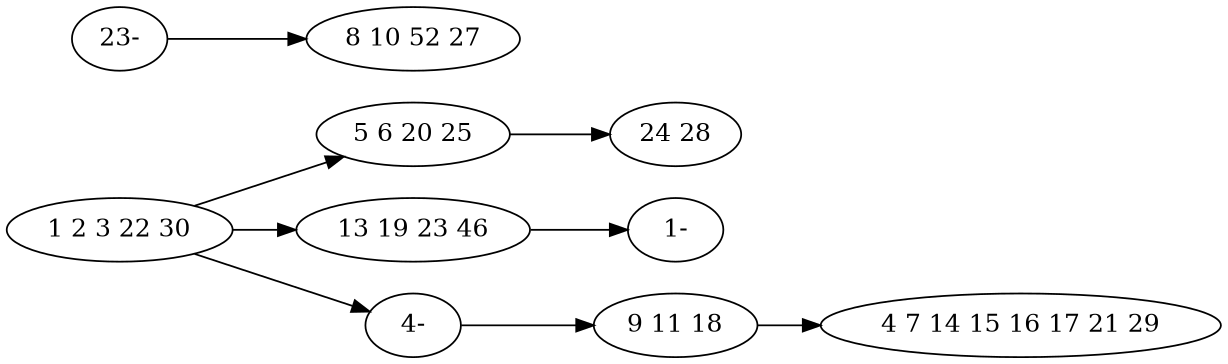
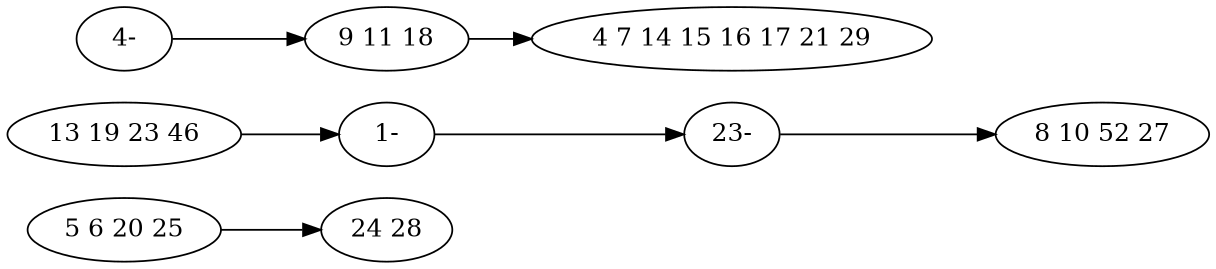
none -> (550, 134)
(120, 230) -> none
